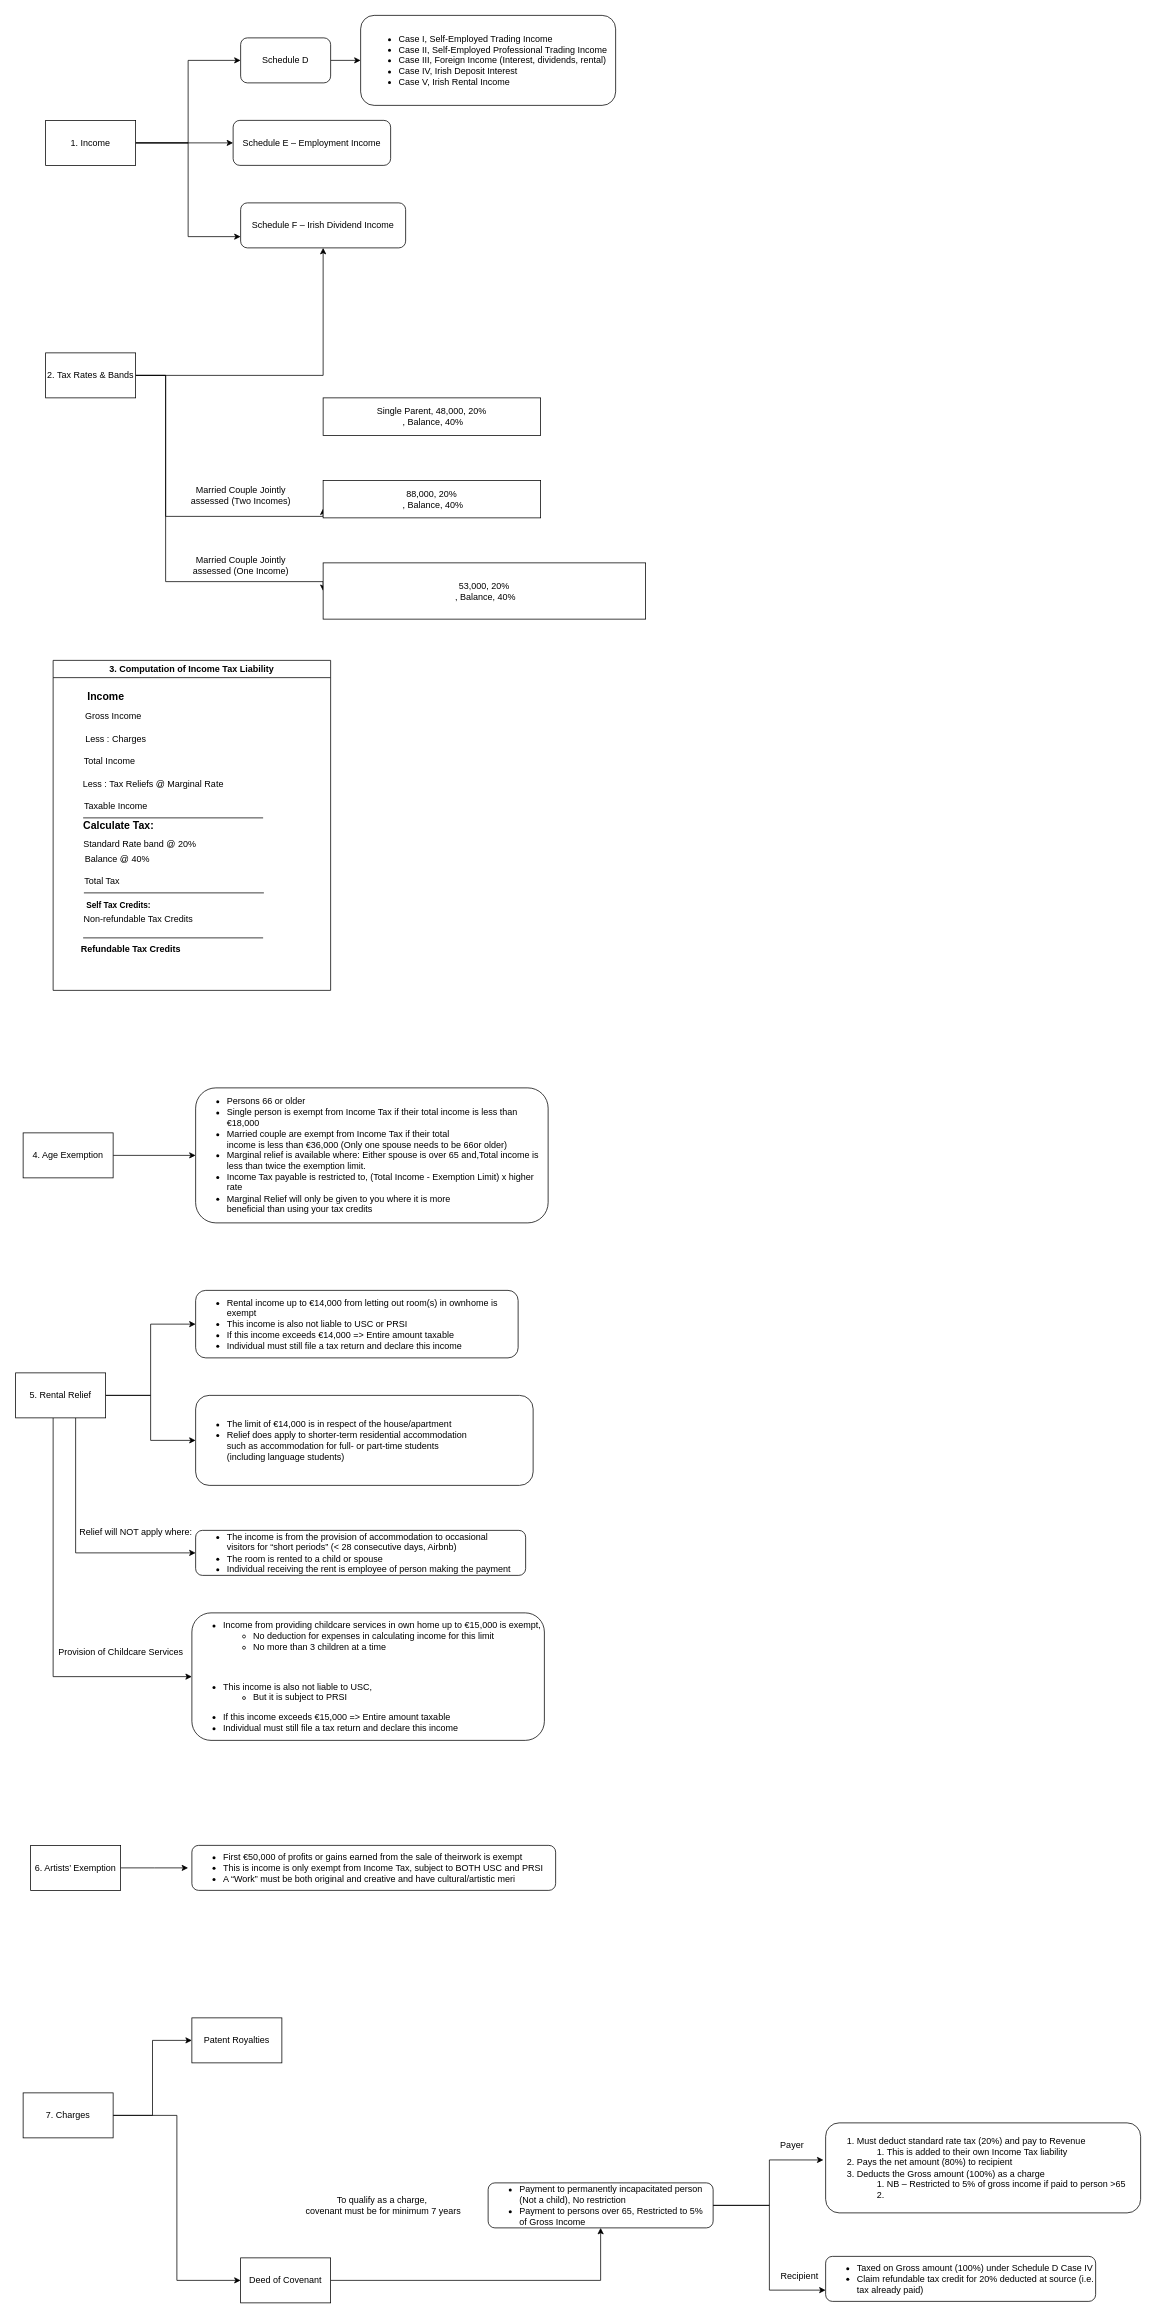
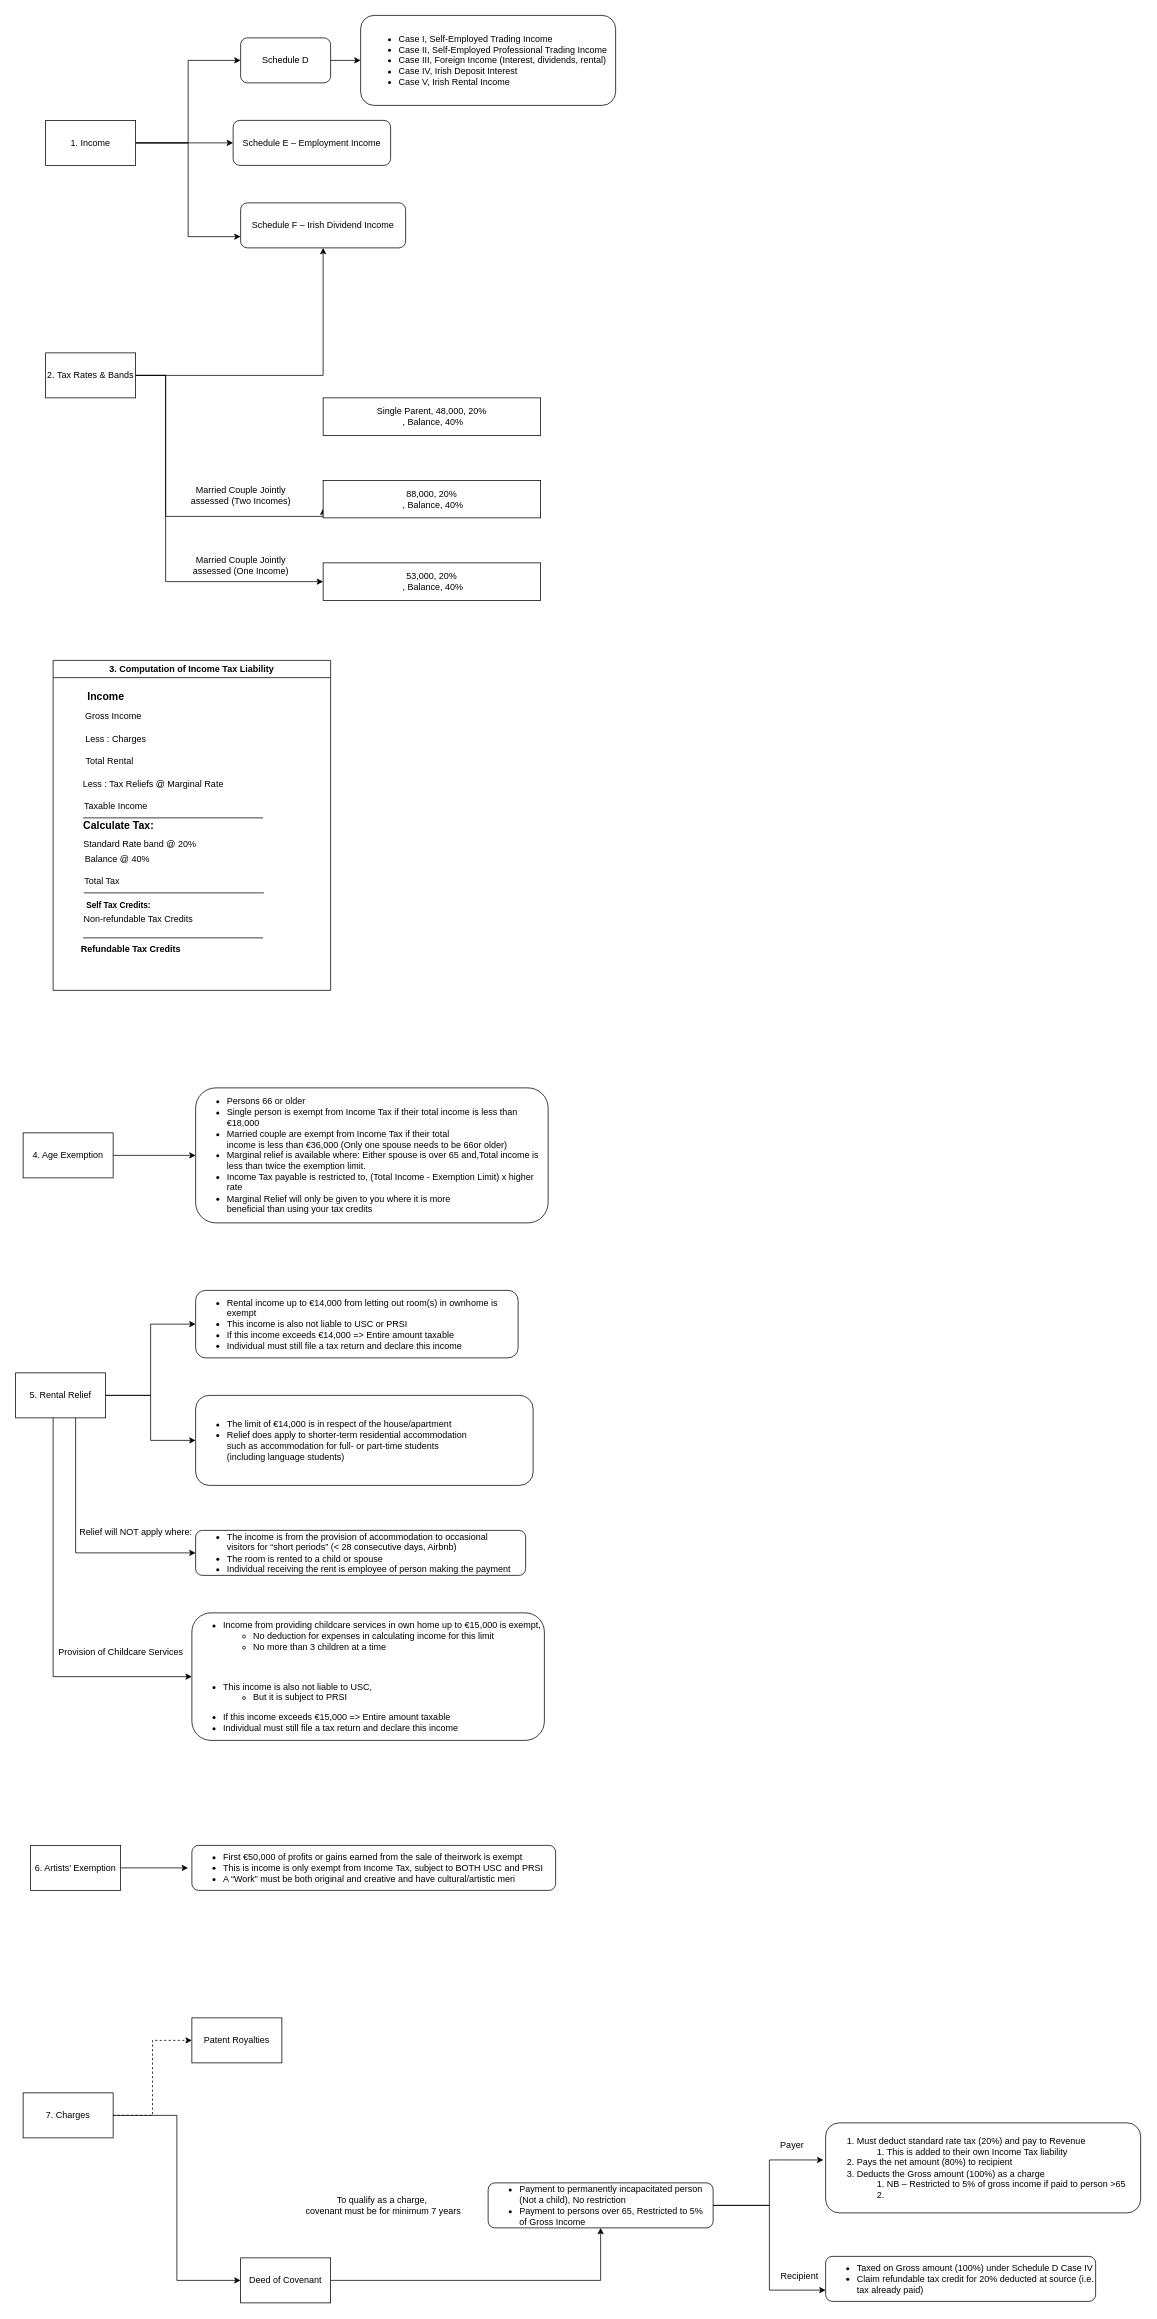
(484, 591) -> (432, 582)
(110, 762) -> (110, 762)
(152, 2060) -> (152, 2060)
